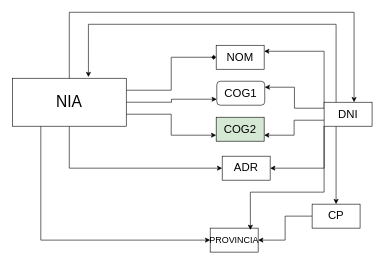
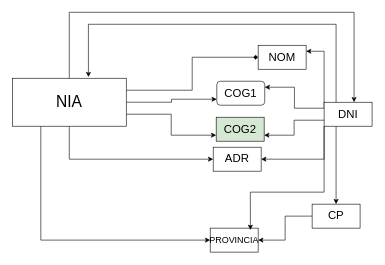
(240, 57) -> (282, 57)
(246, 168) -> (237, 159)
